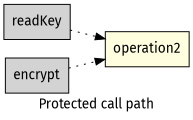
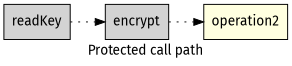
(83, 33) -> (83, 22)
